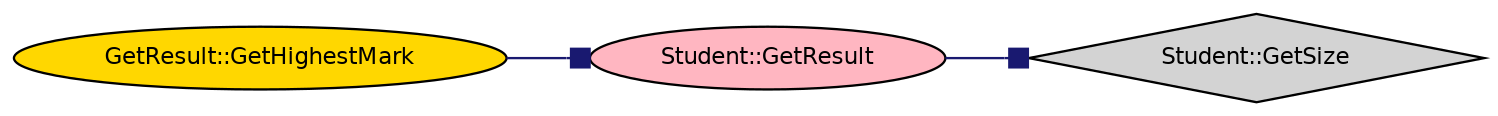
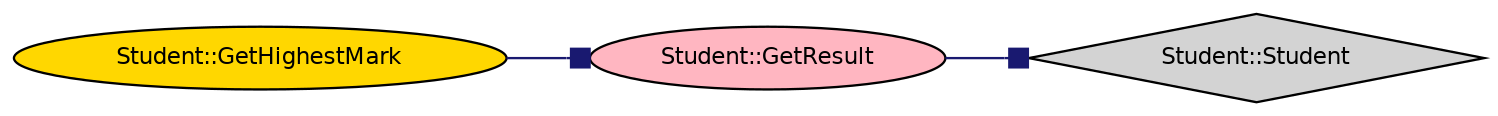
(260, 58) -> (260, 58)
(1256, 58) -> (1256, 58)
